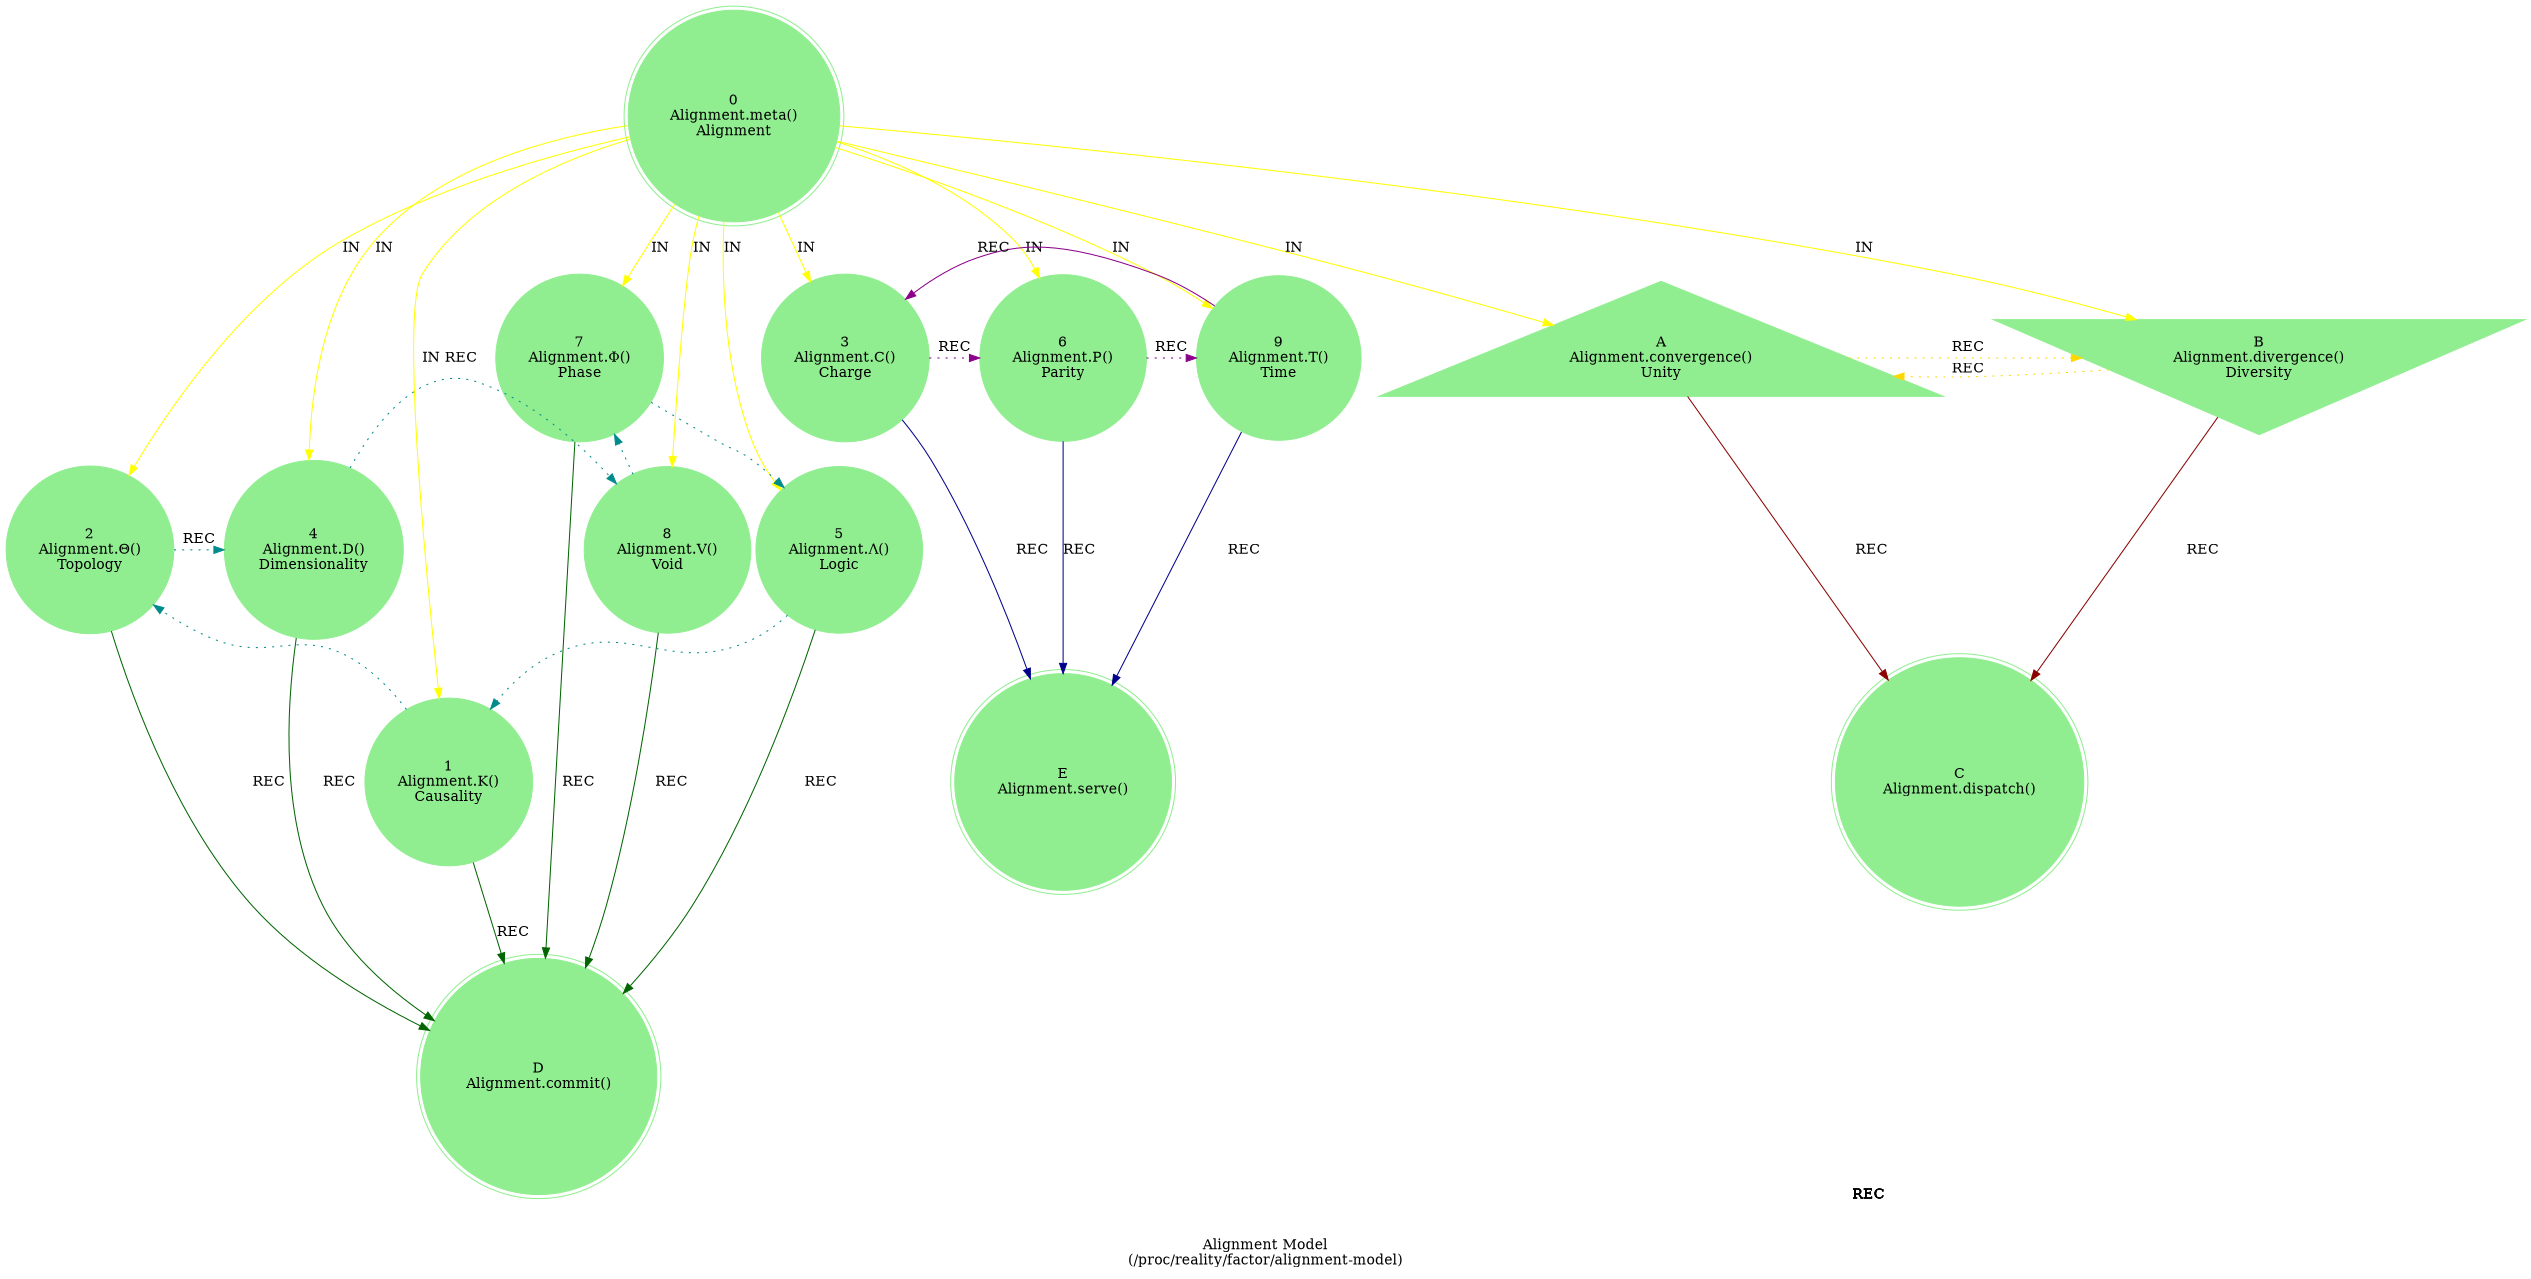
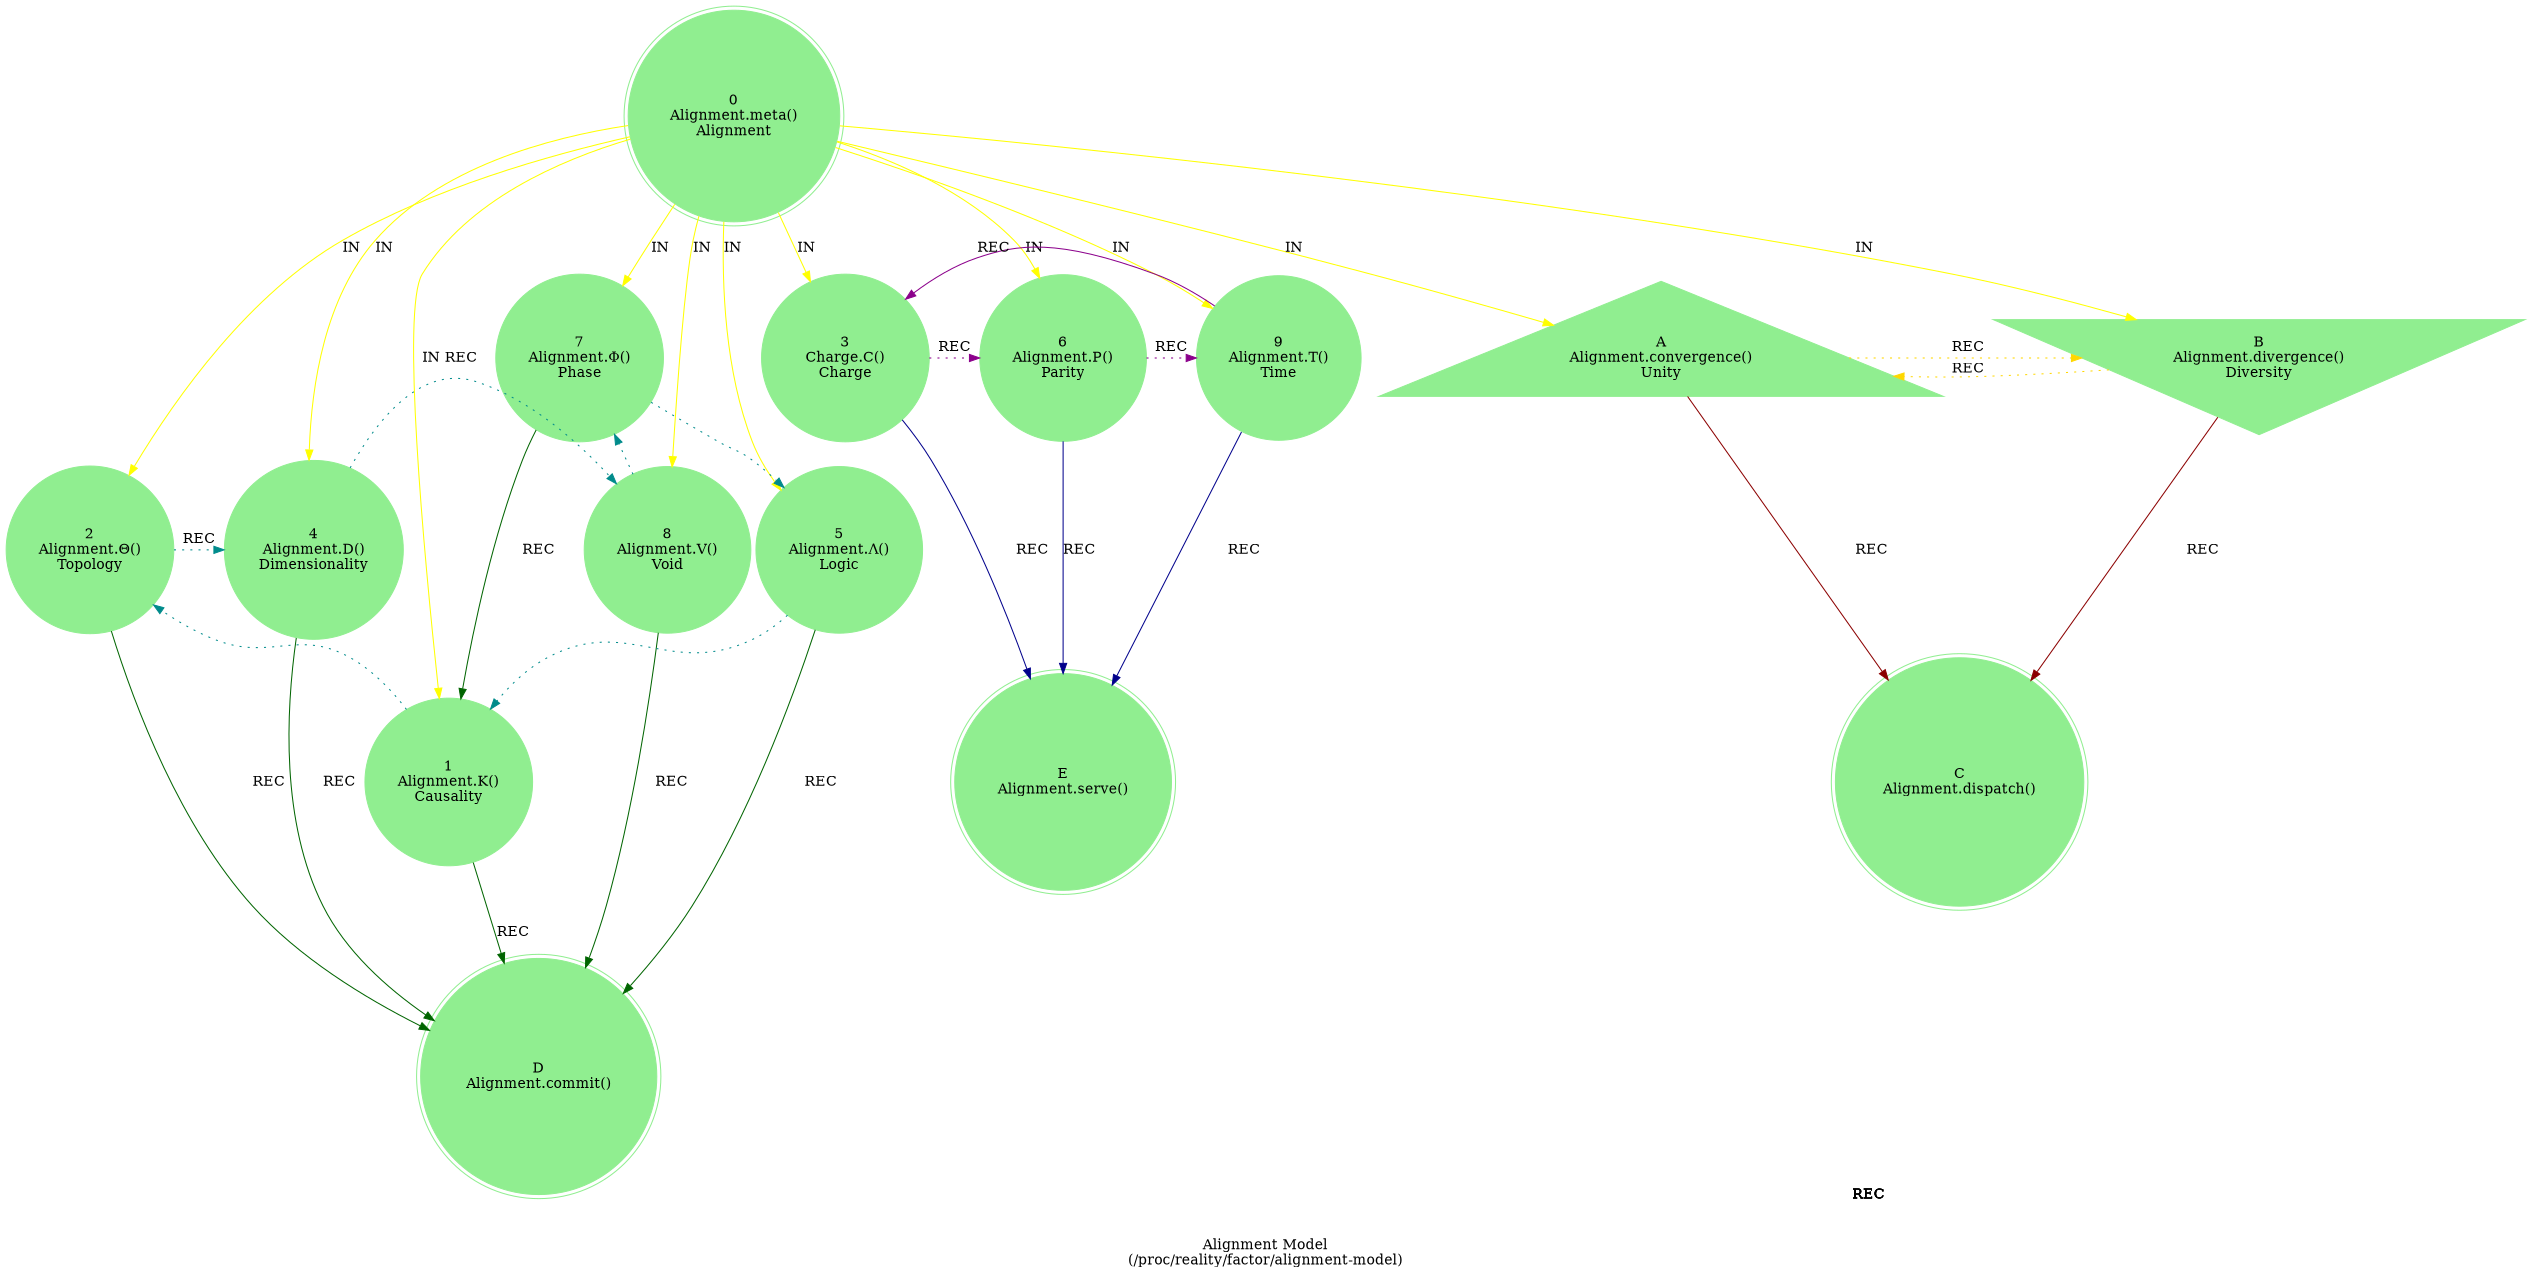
(845, 358) -> (845, 358)
(560, 695) -> (492, 557)
